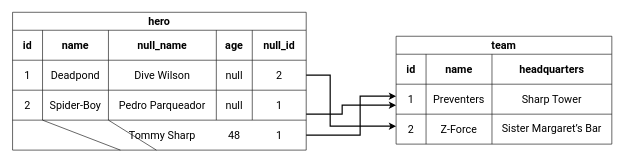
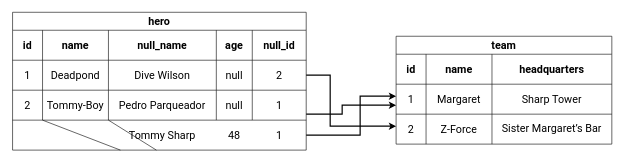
(459, 99) -> (459, 99)
(75, 105) -> (75, 105)
